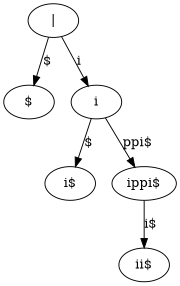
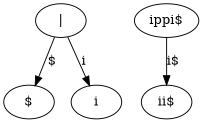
(118, 138) -> none
(70, 183) -> none
